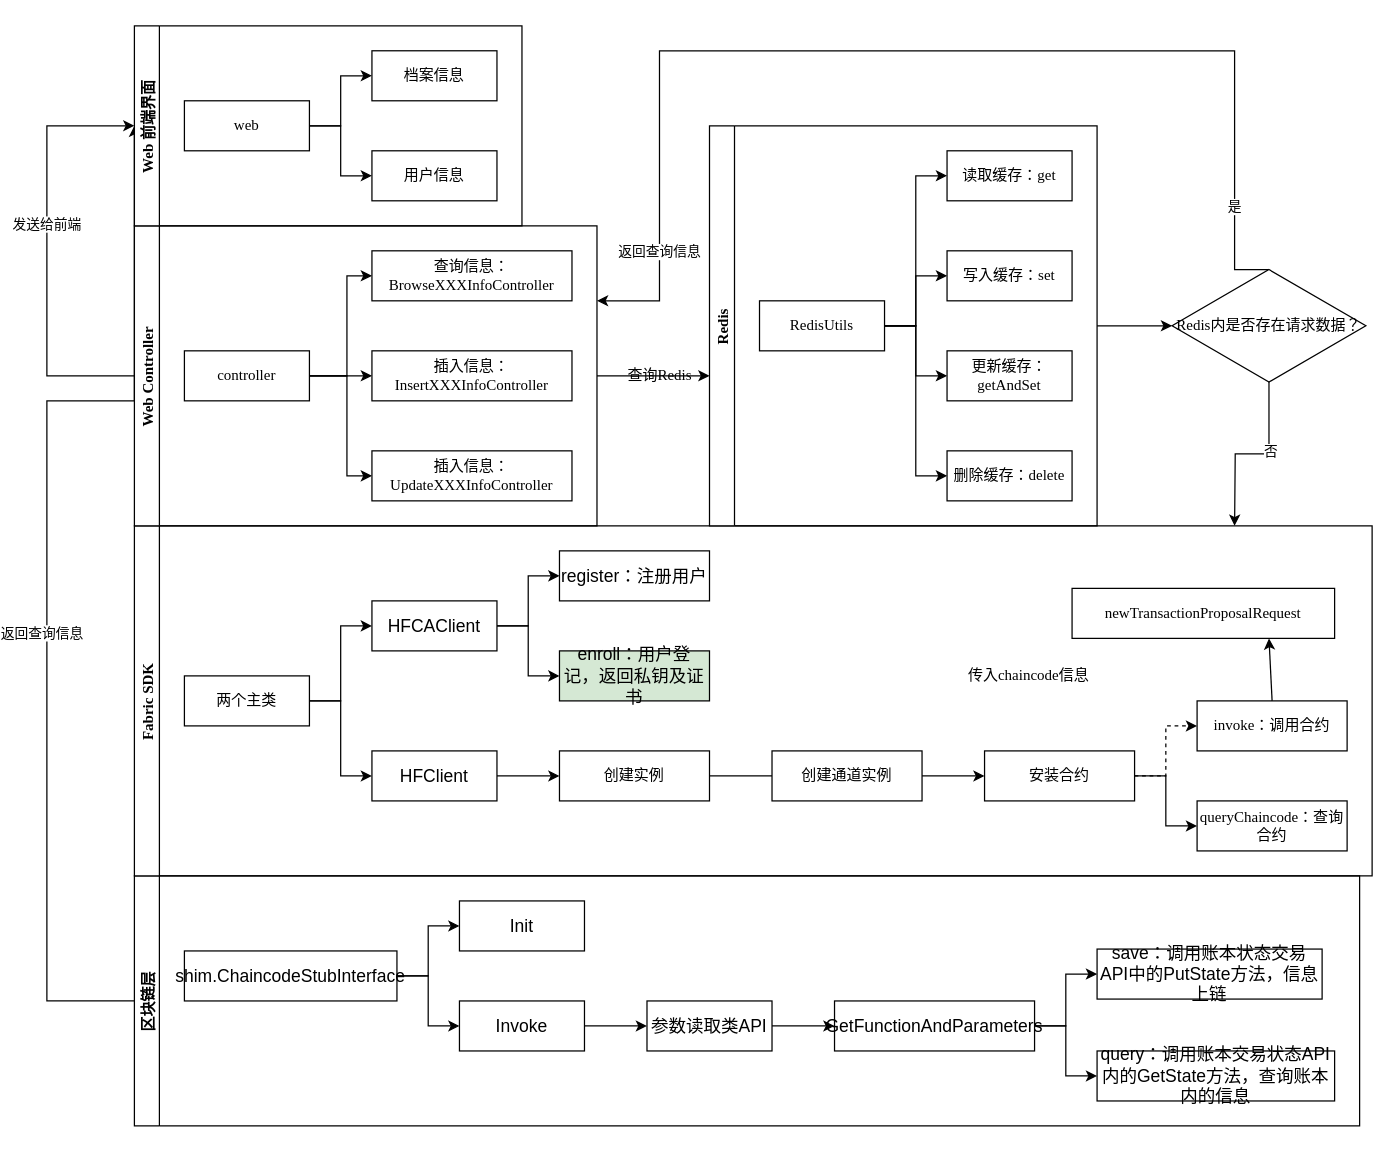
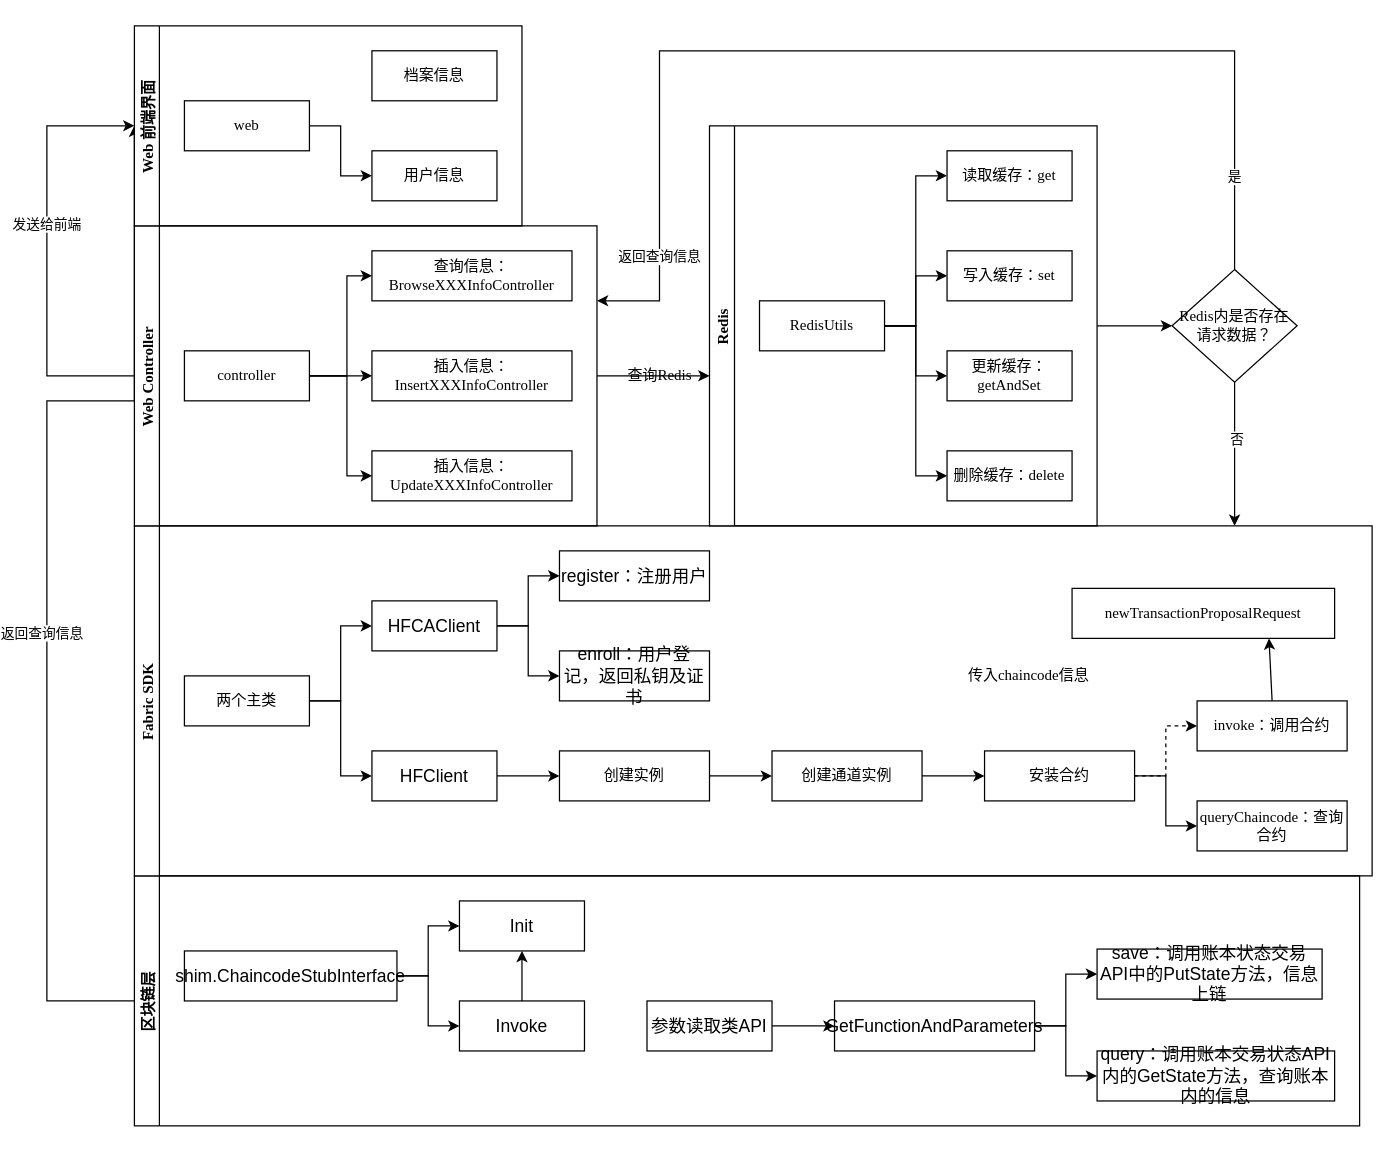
(341, 89) -> none
(1269, 326) -> (1234, 326)
(634, 676) -> (634, 676)
(765, 776) -> (762, 776)
(612, 1026) -> (522, 980)
